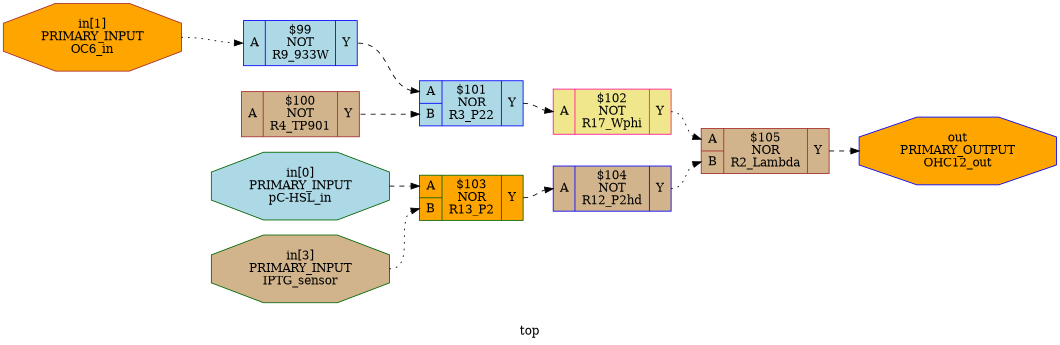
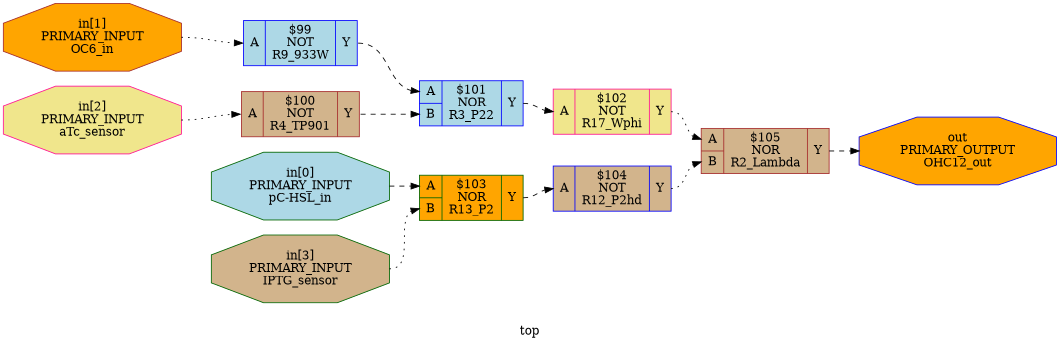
none -> (92, 120)
